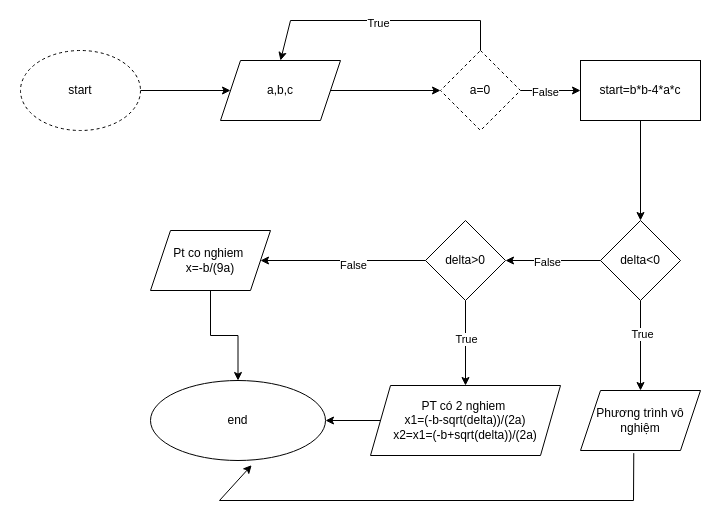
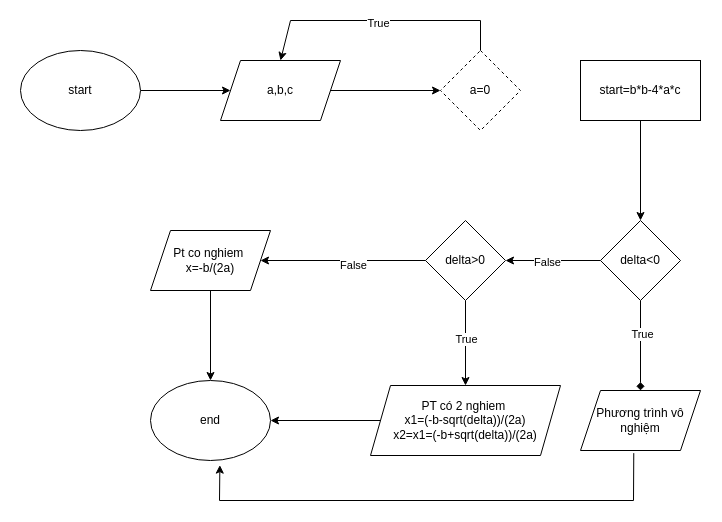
(81, 91) -> (81, 91)
(547, 91) -> none
(211, 261) -> (211, 261)
(641, 382) -> (641, 382)
(238, 421) -> (211, 421)
